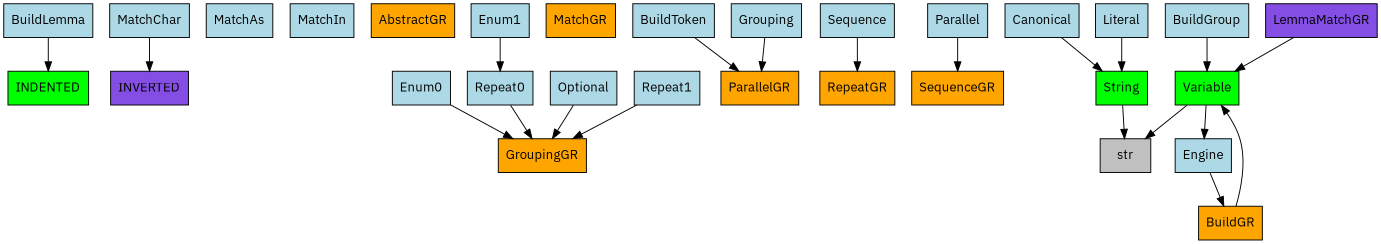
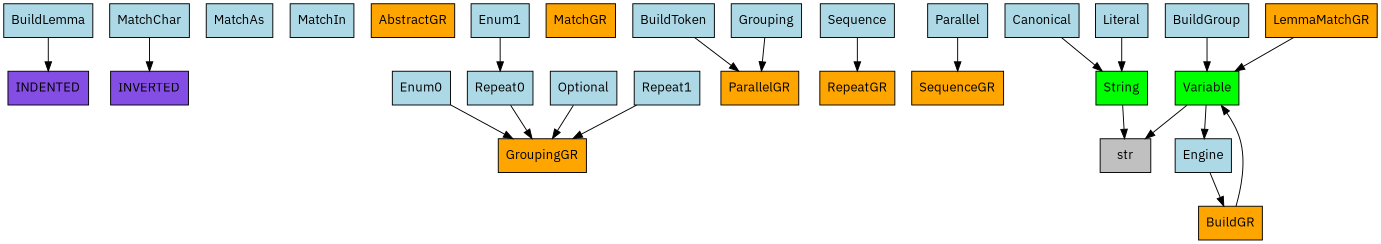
(1321, 21) -> (1321, 21)
(48, 88) -> (48, 88)
